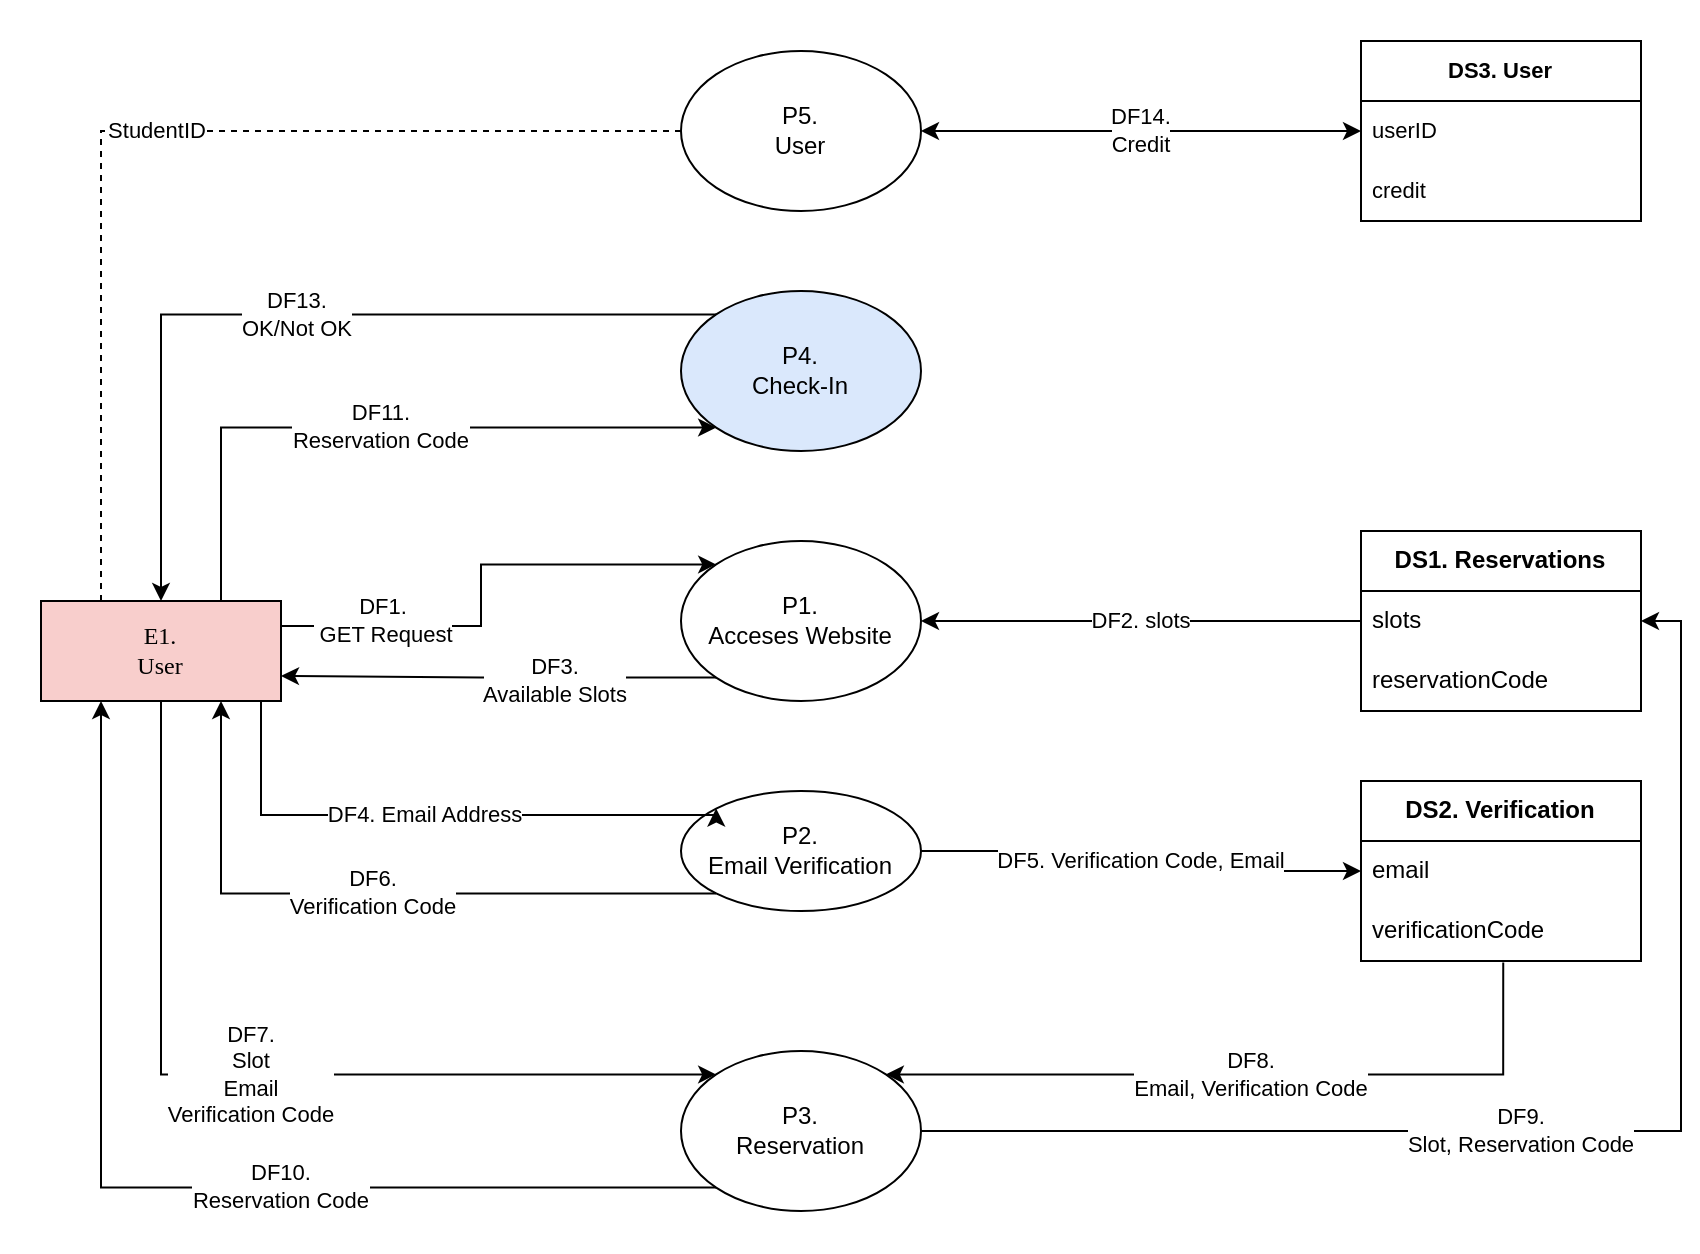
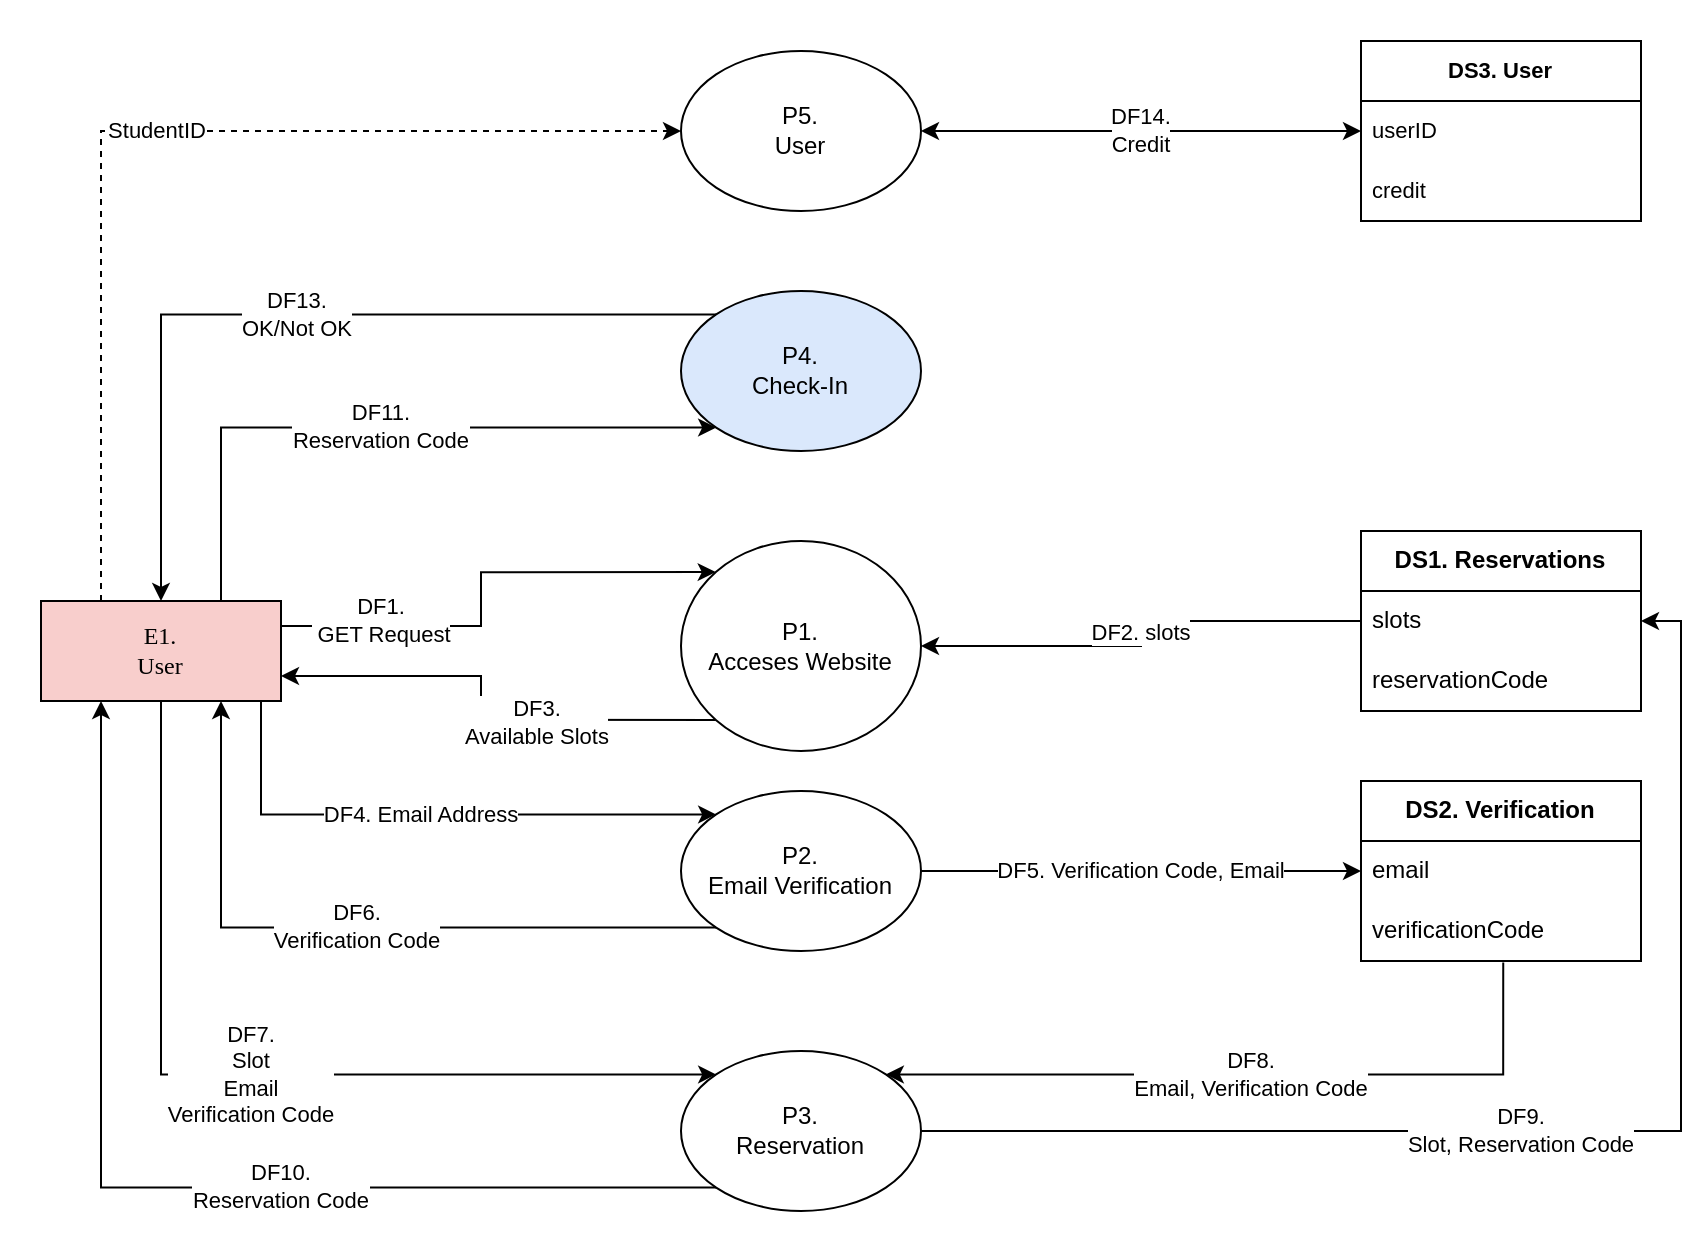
(671, 131) -> (666, 131)
(801, 621) -> (801, 646)
(801, 851) -> (801, 871)
